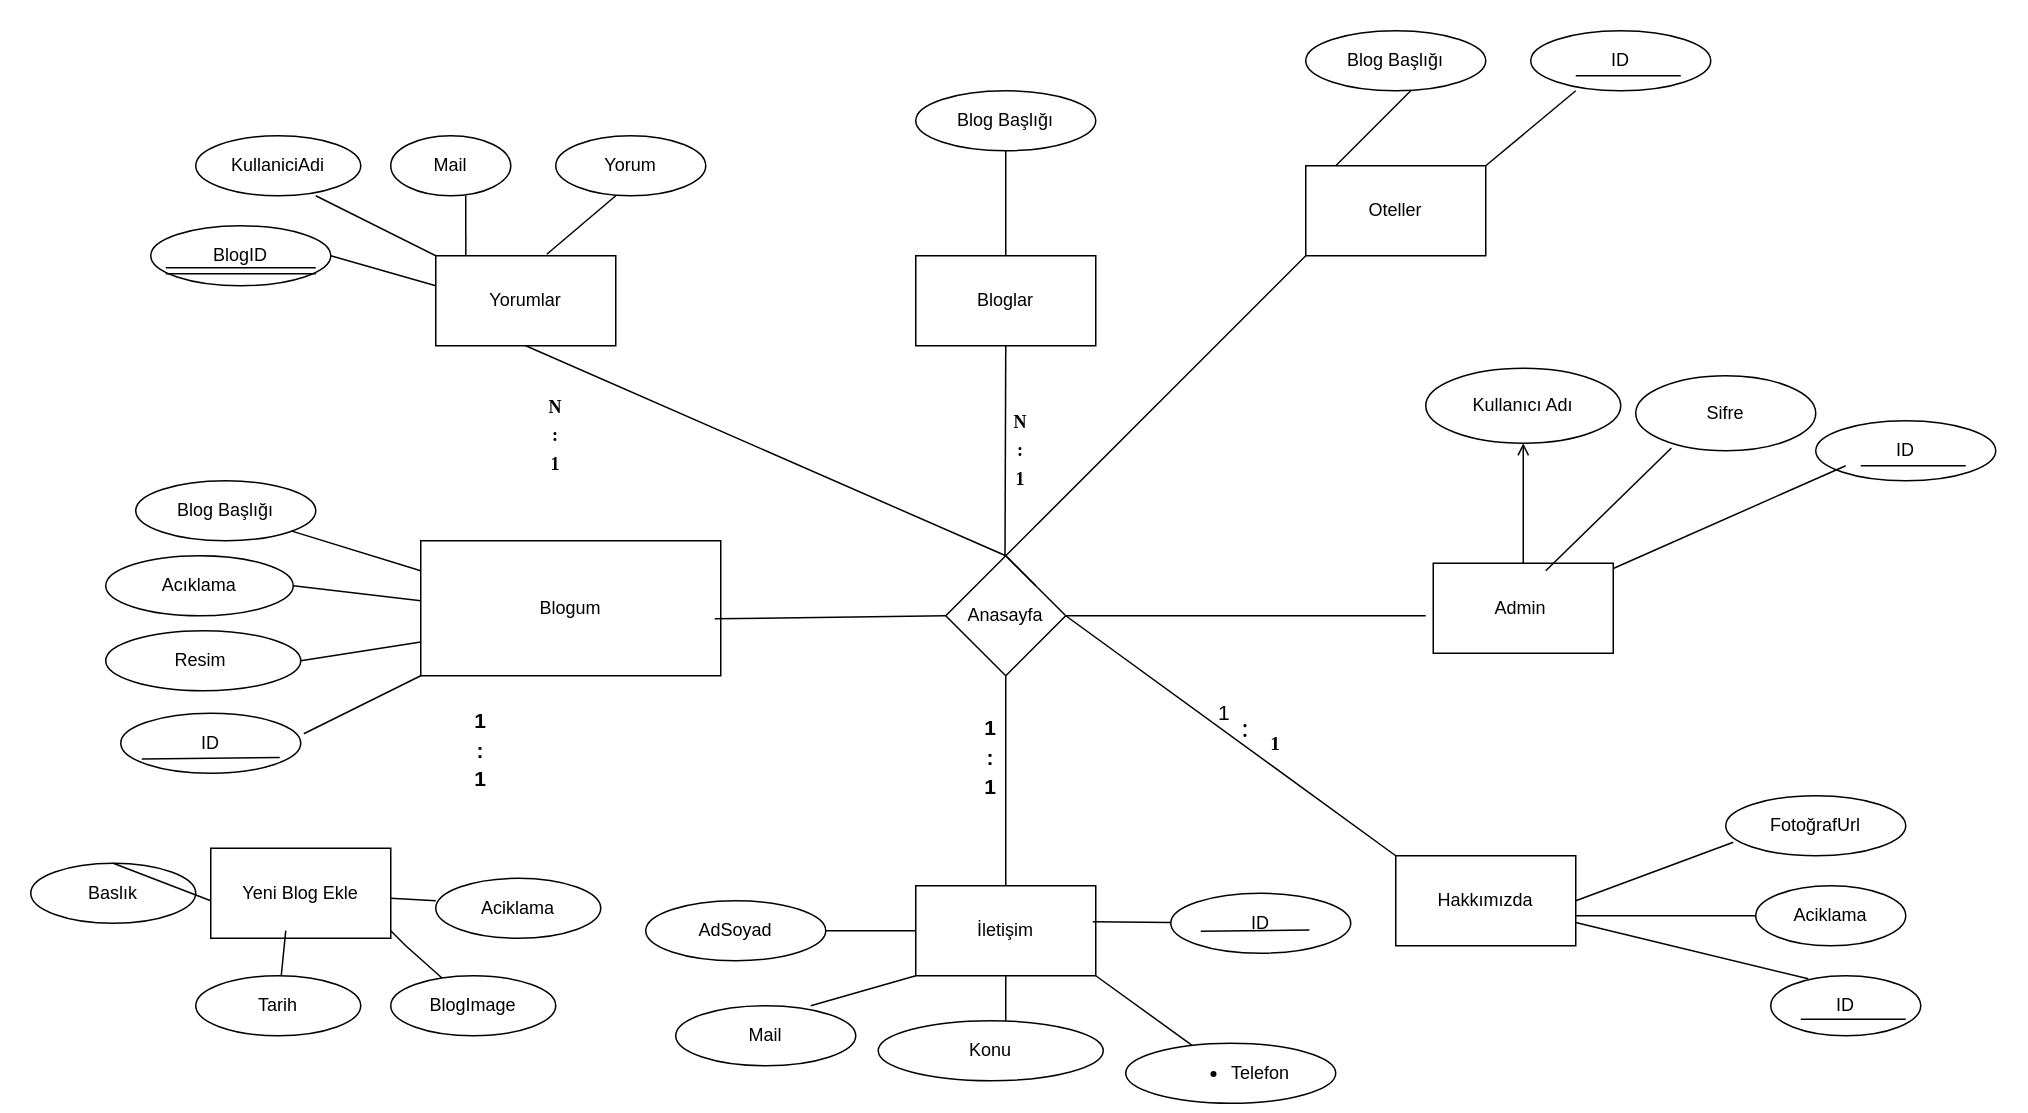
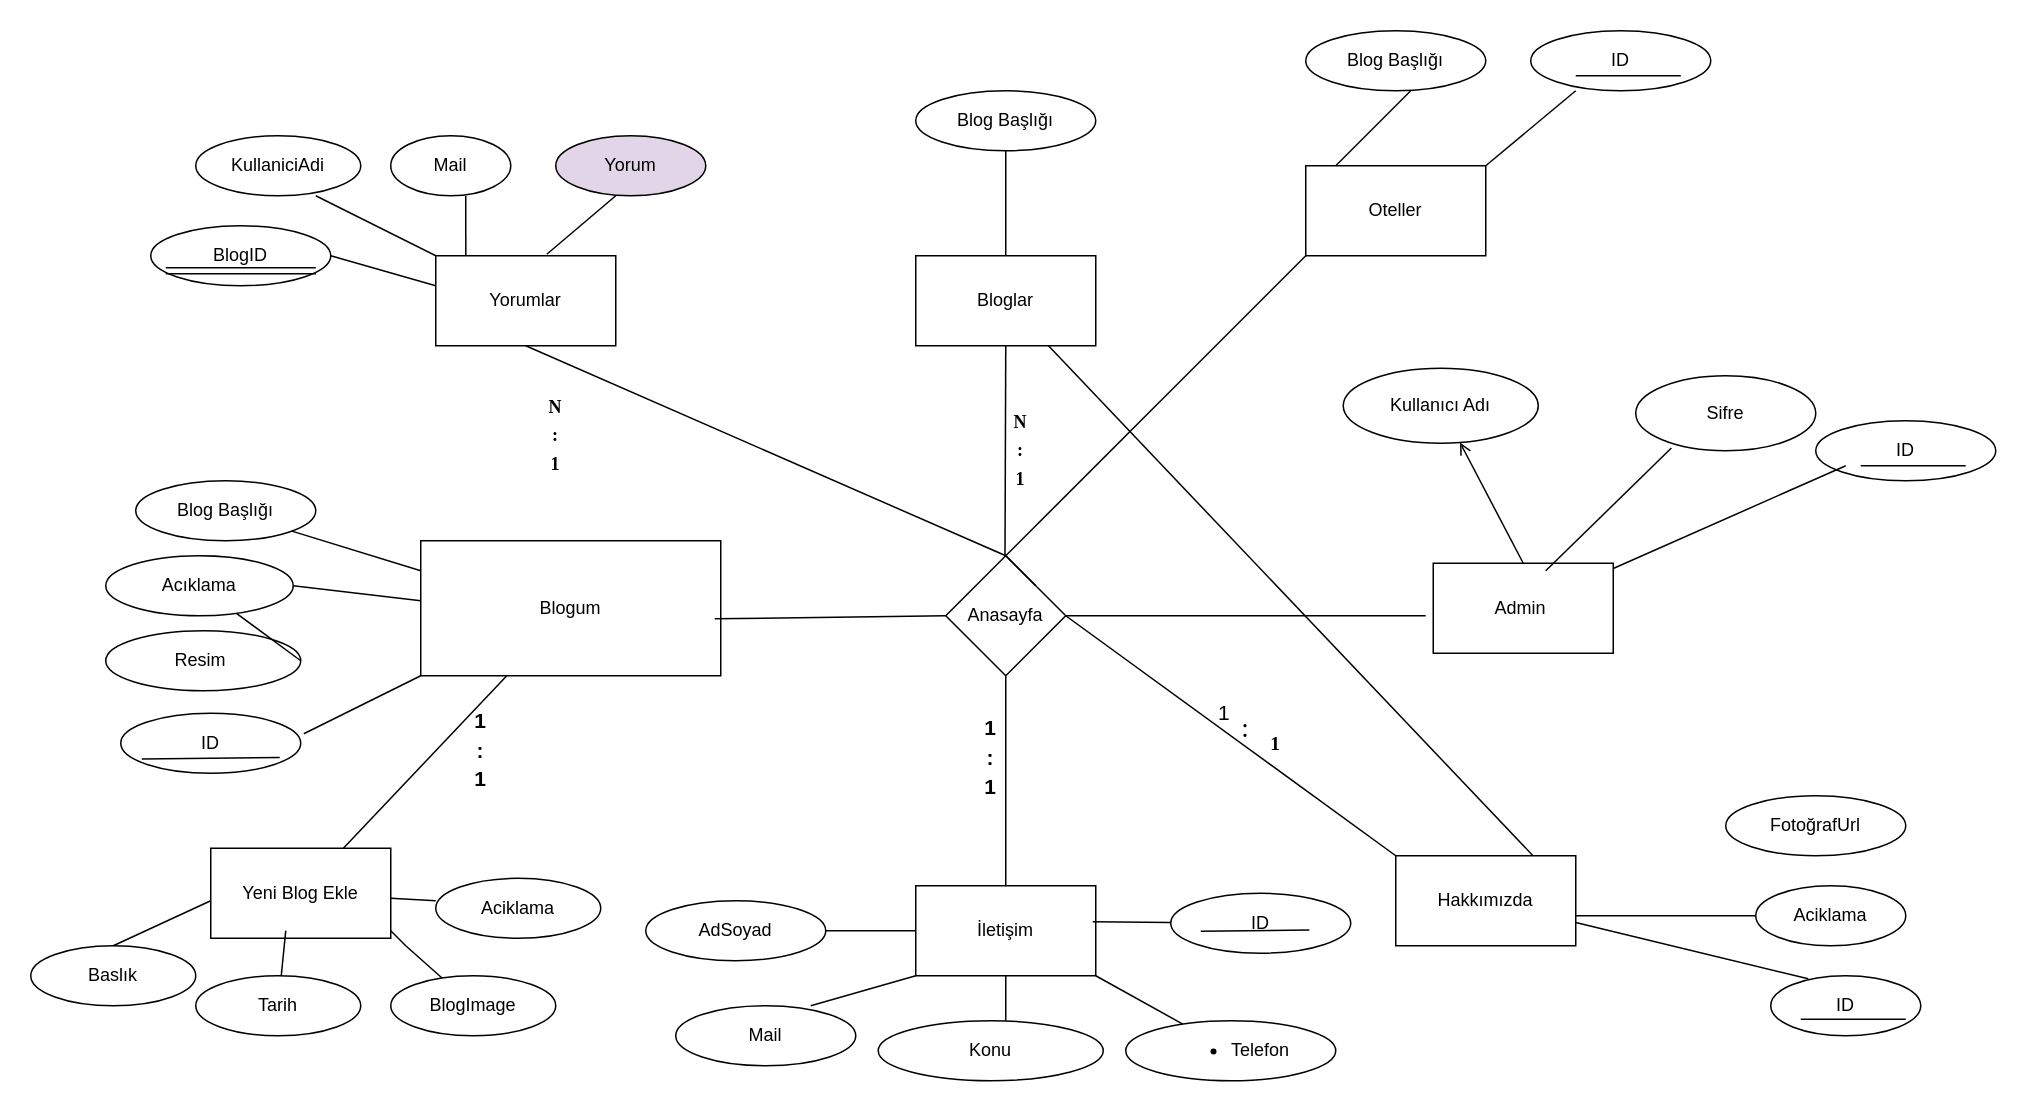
(631, 166) -> (631, 166)
(1523, 406) -> (1441, 406)
(360, 651) -> (269, 637)
none -> (425, 762)
(1655, 872) -> (1291, 601)
(113, 893) -> (113, 976)
(1231, 1073) -> (1231, 1051)
